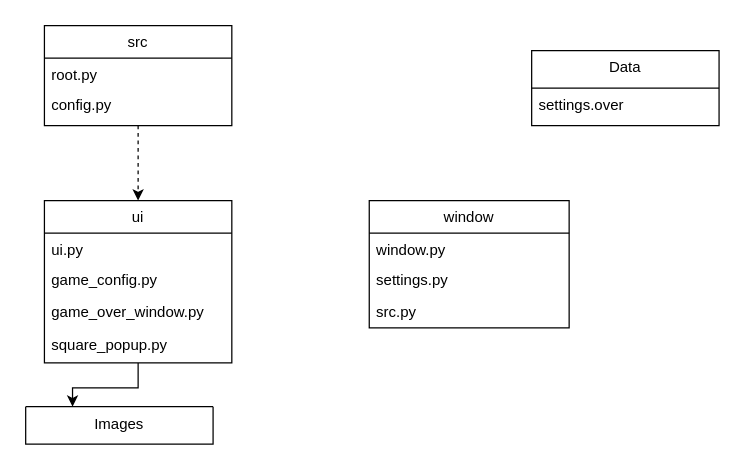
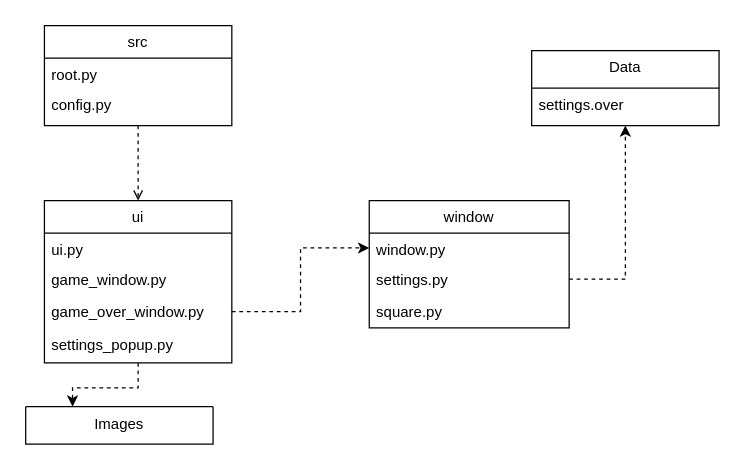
(138, 191) -> (138, 192)
none -> (626, 234)
(106, 280) -> (106, 280)
none -> (301, 284)
(400, 313) -> (412, 313)
(112, 345) -> (119, 345)
(113, 388) -> (113, 388)
